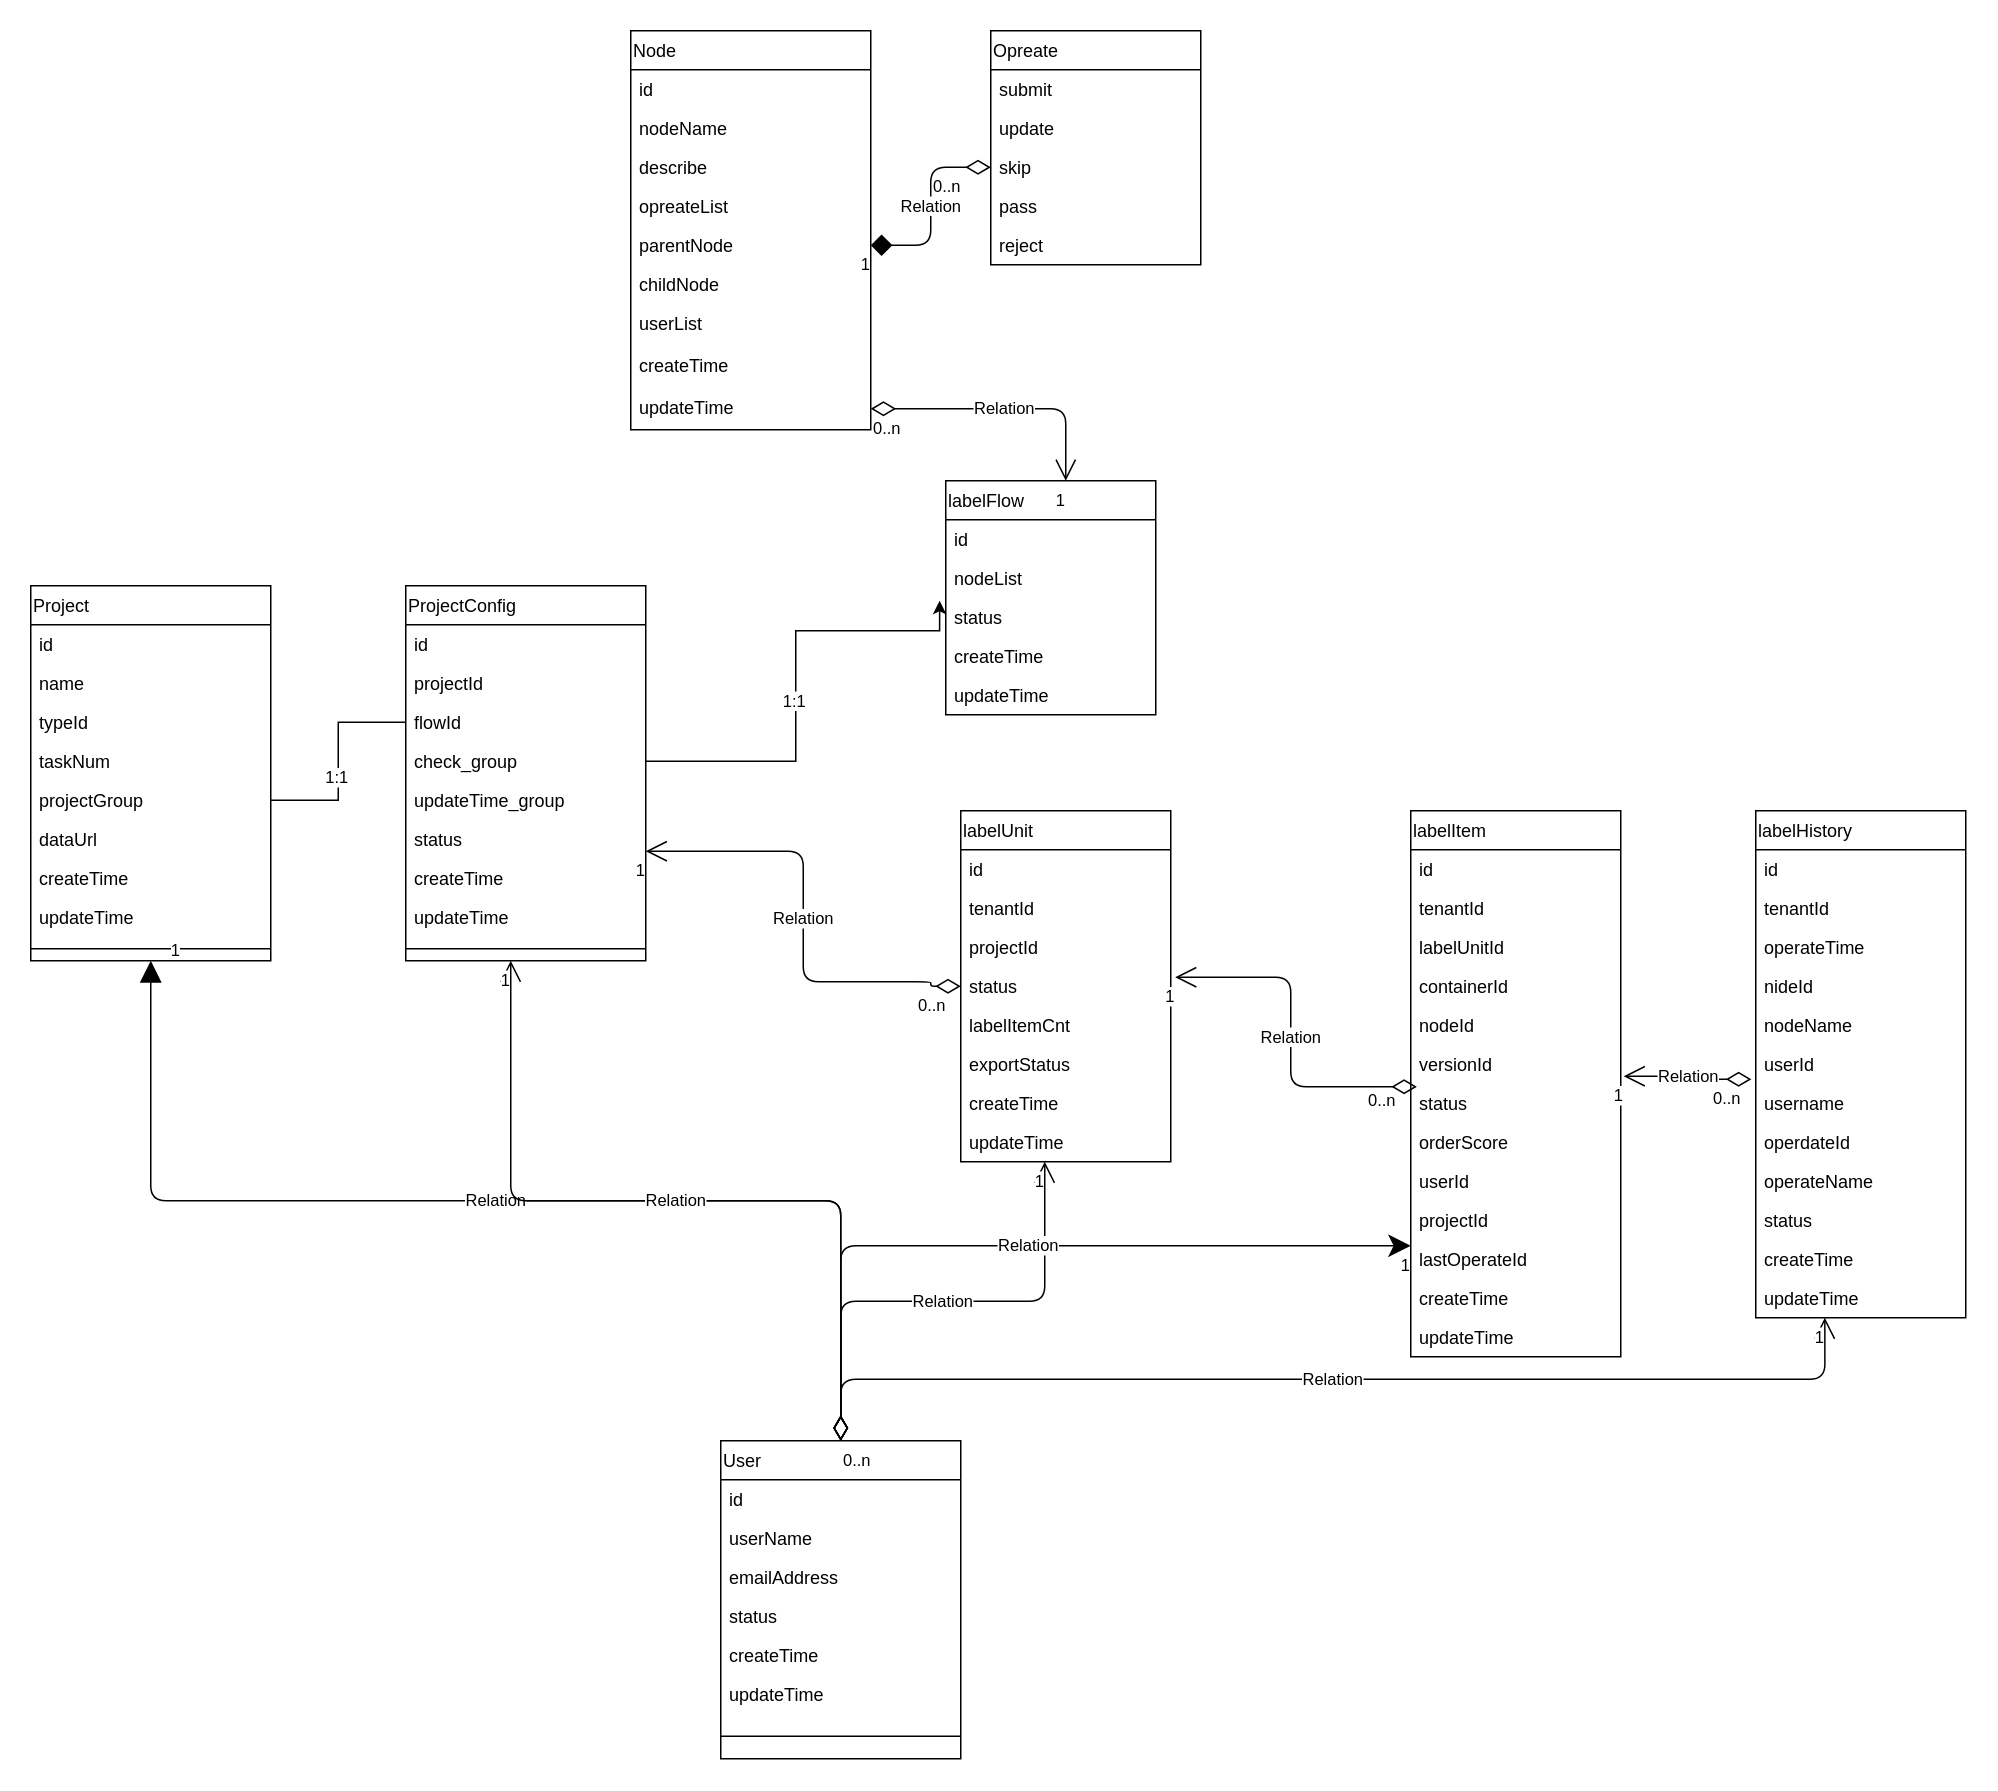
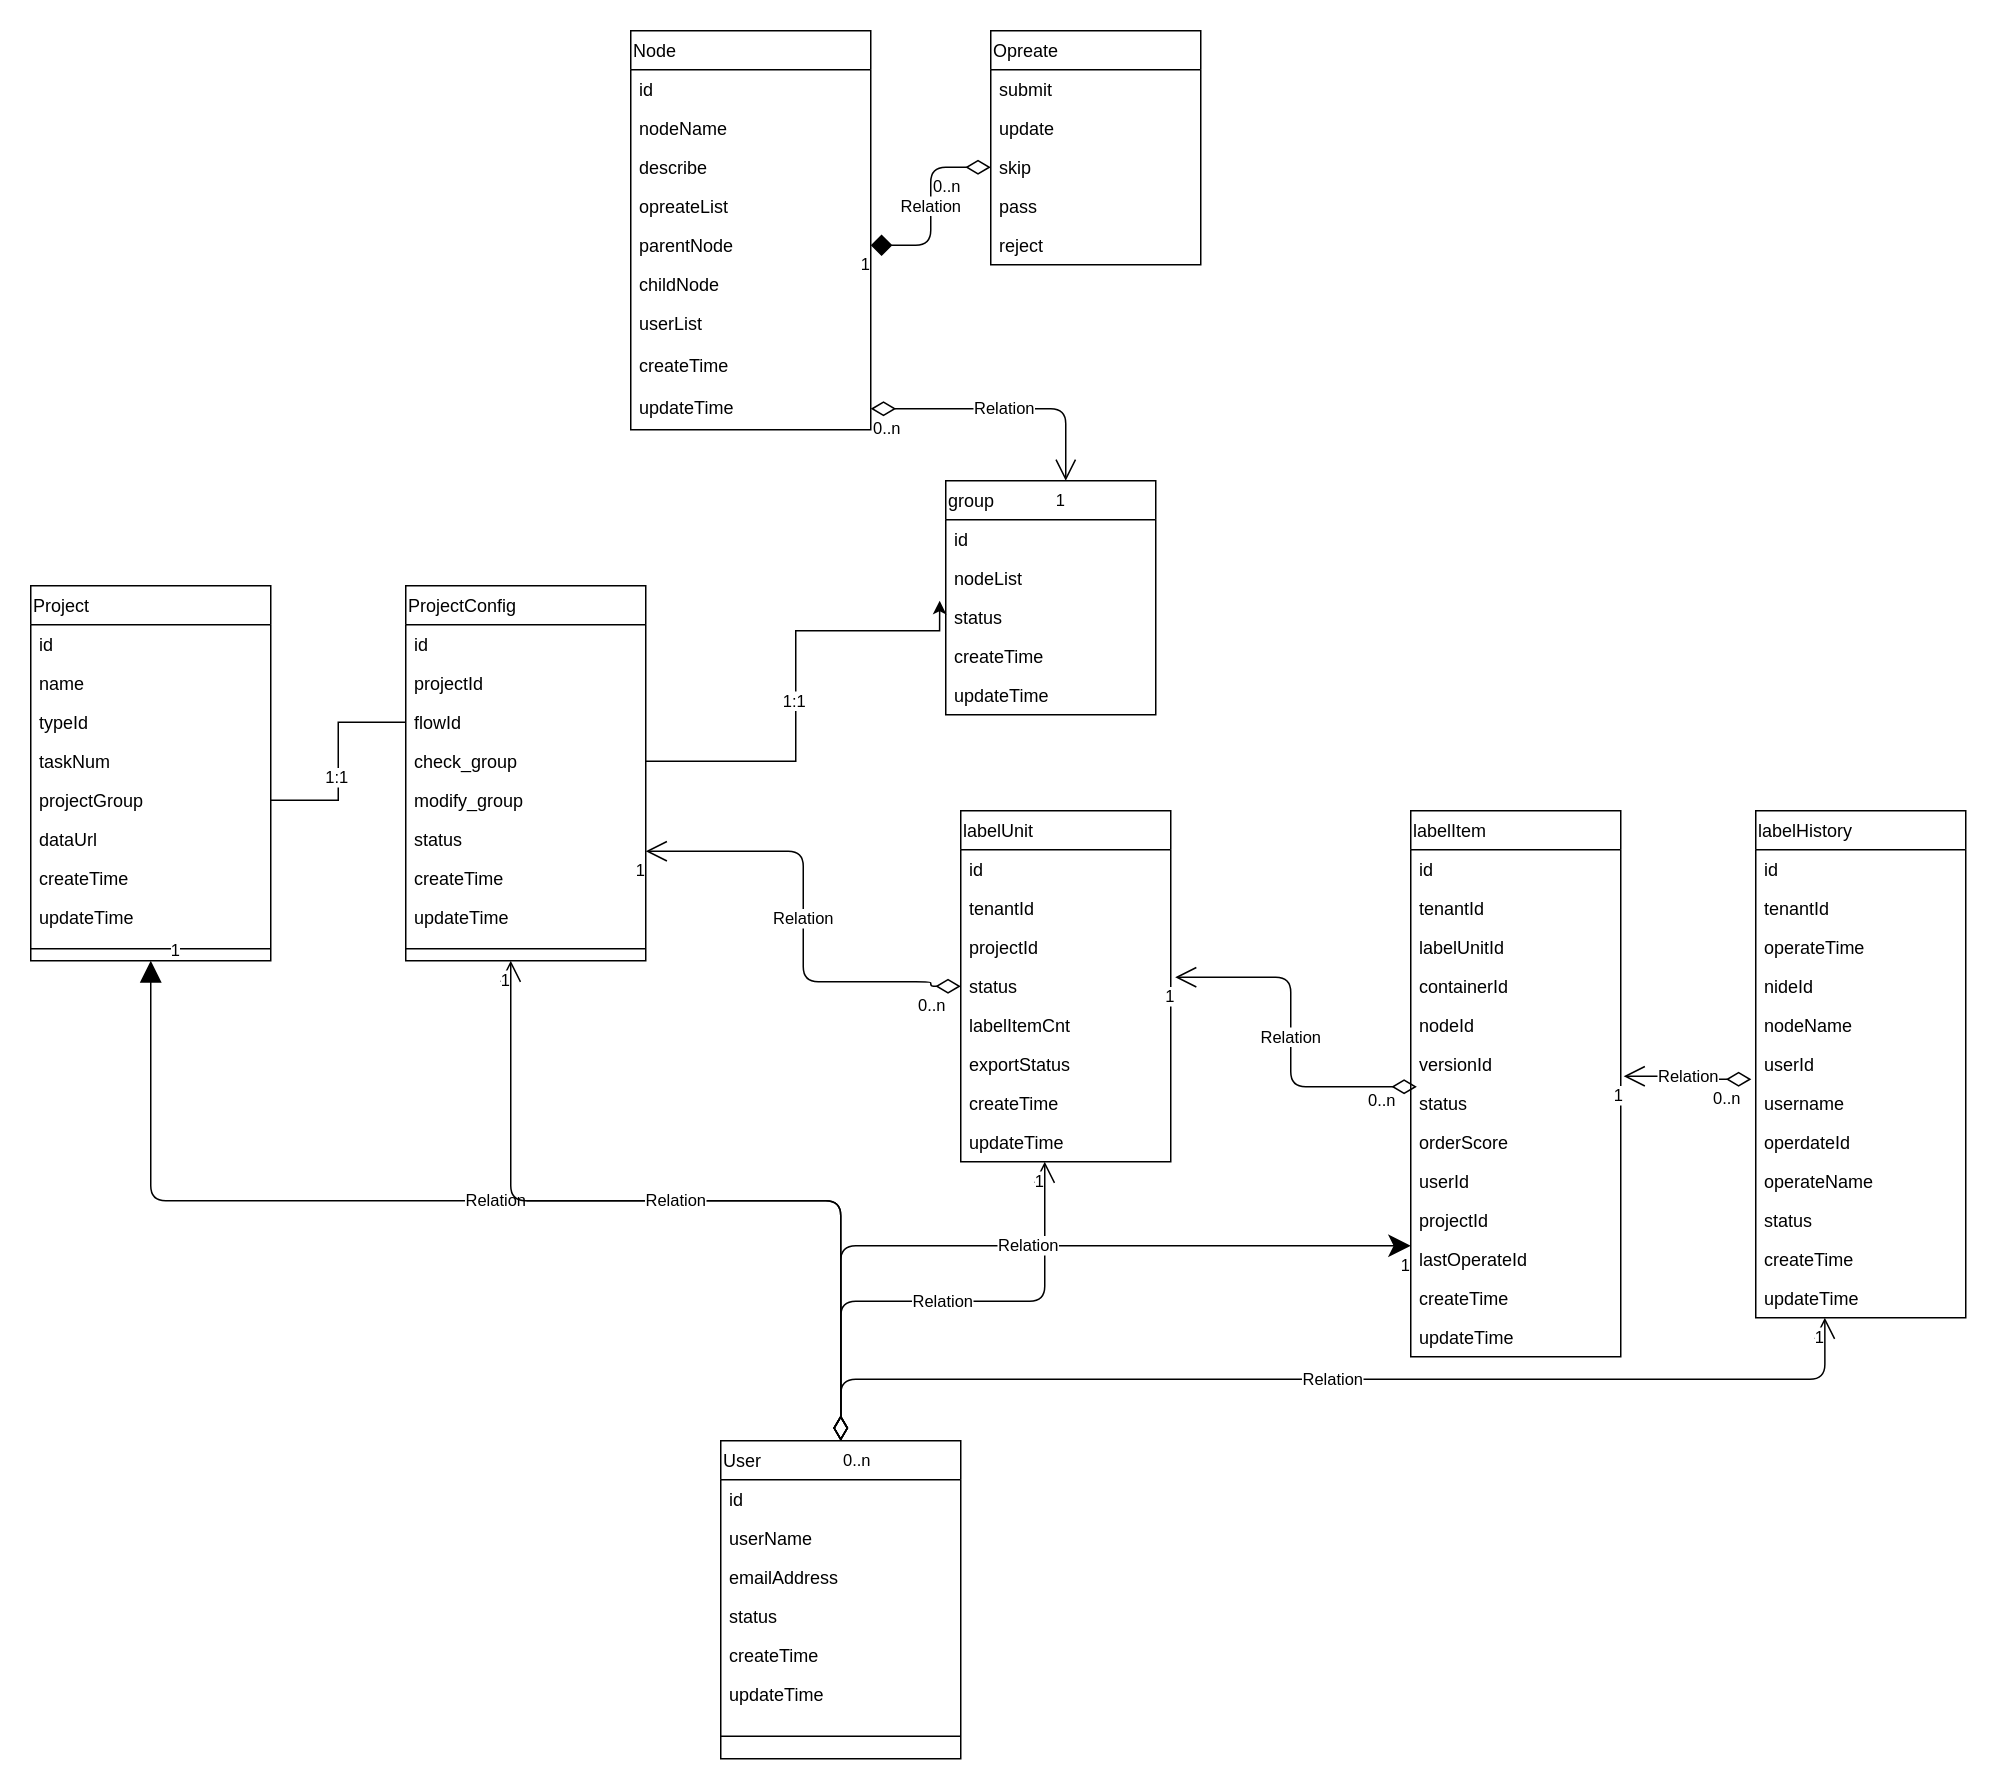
(986, 501) -> (973, 501)
(492, 801) -> (472, 801)
